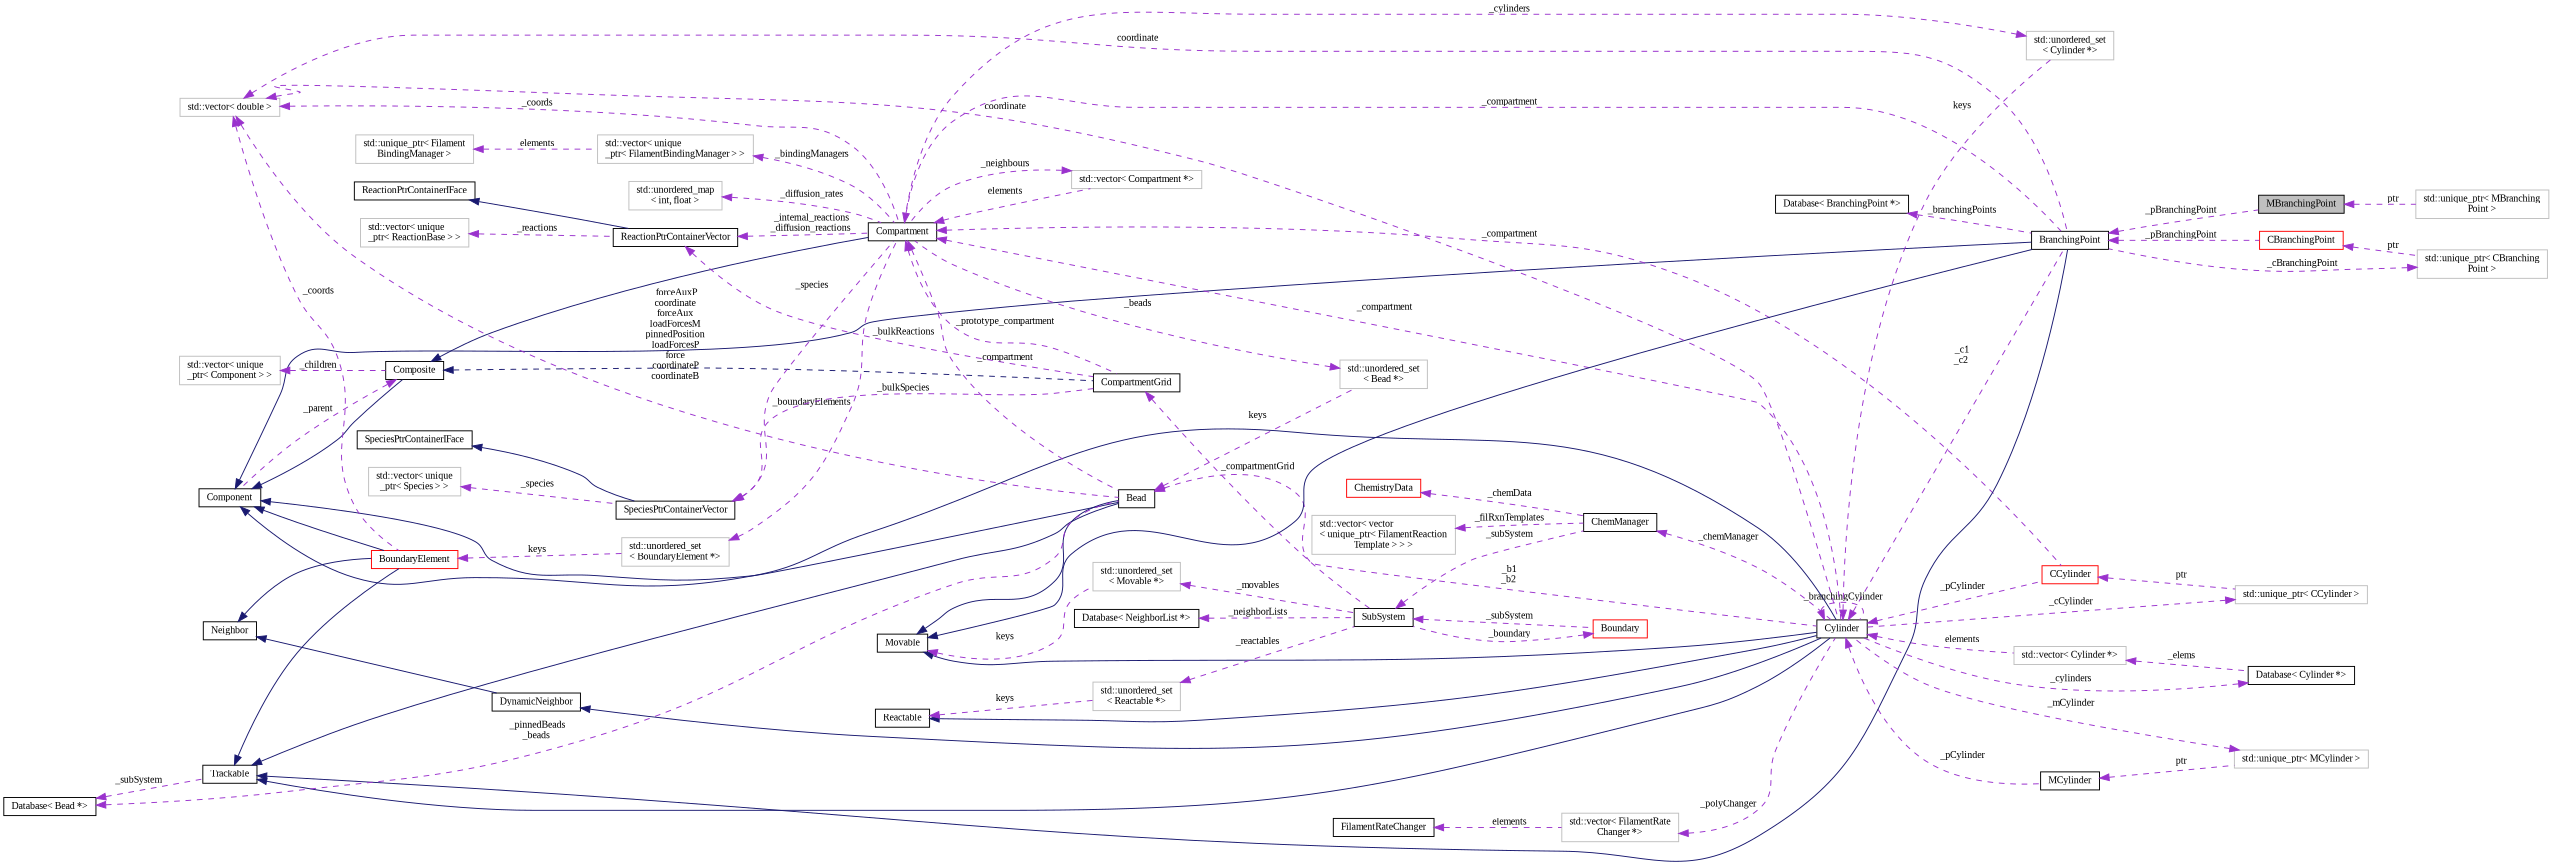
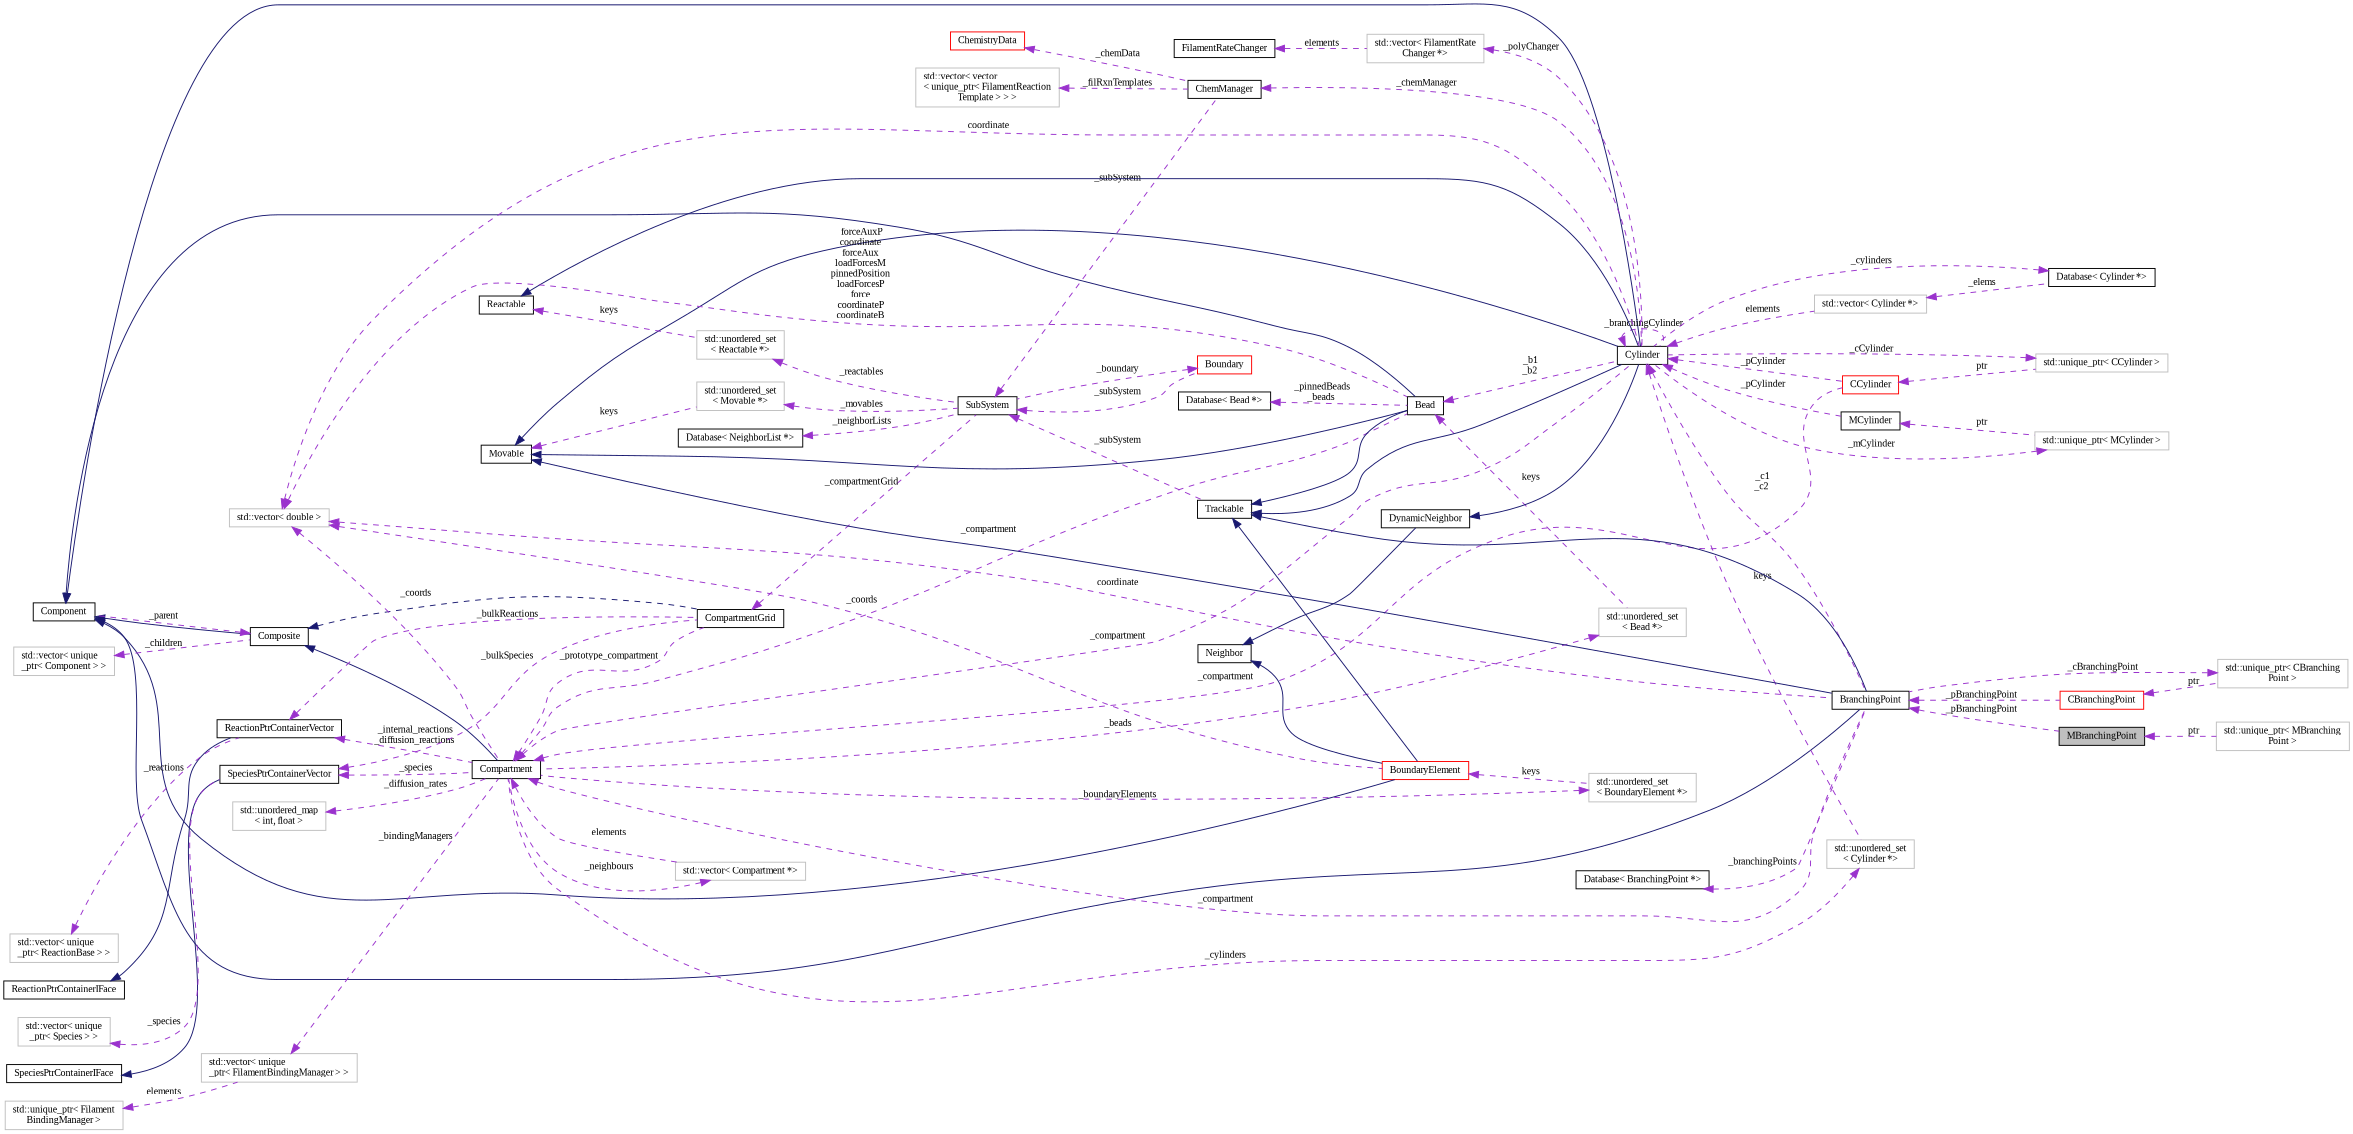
(154, 788) -> (1106, 457)
